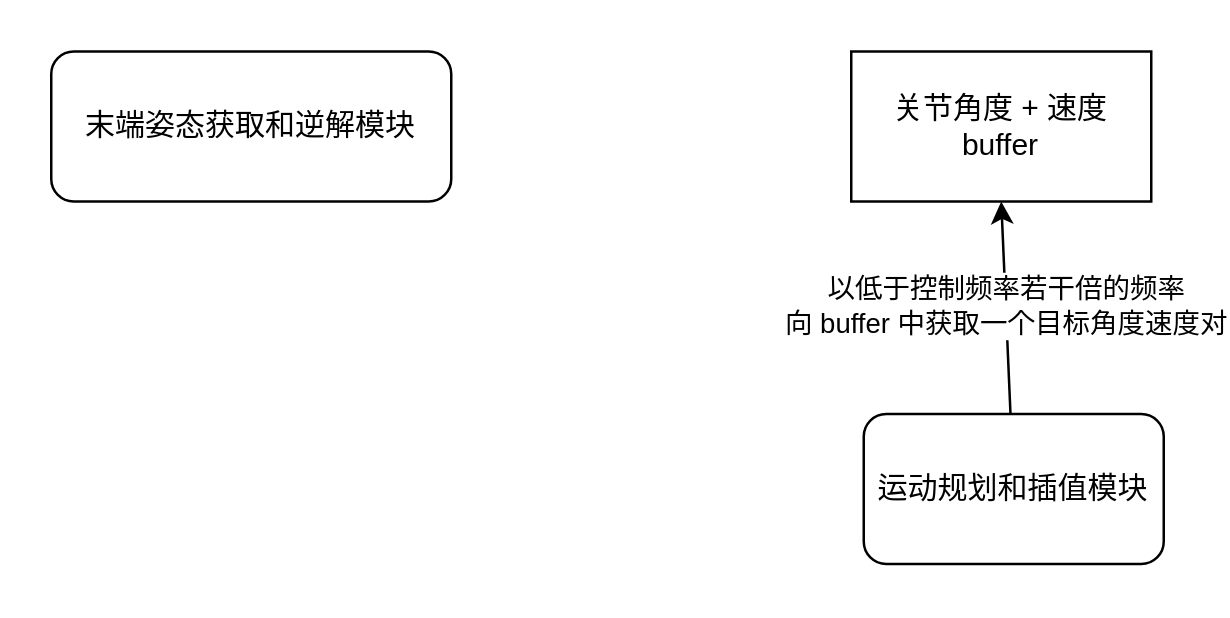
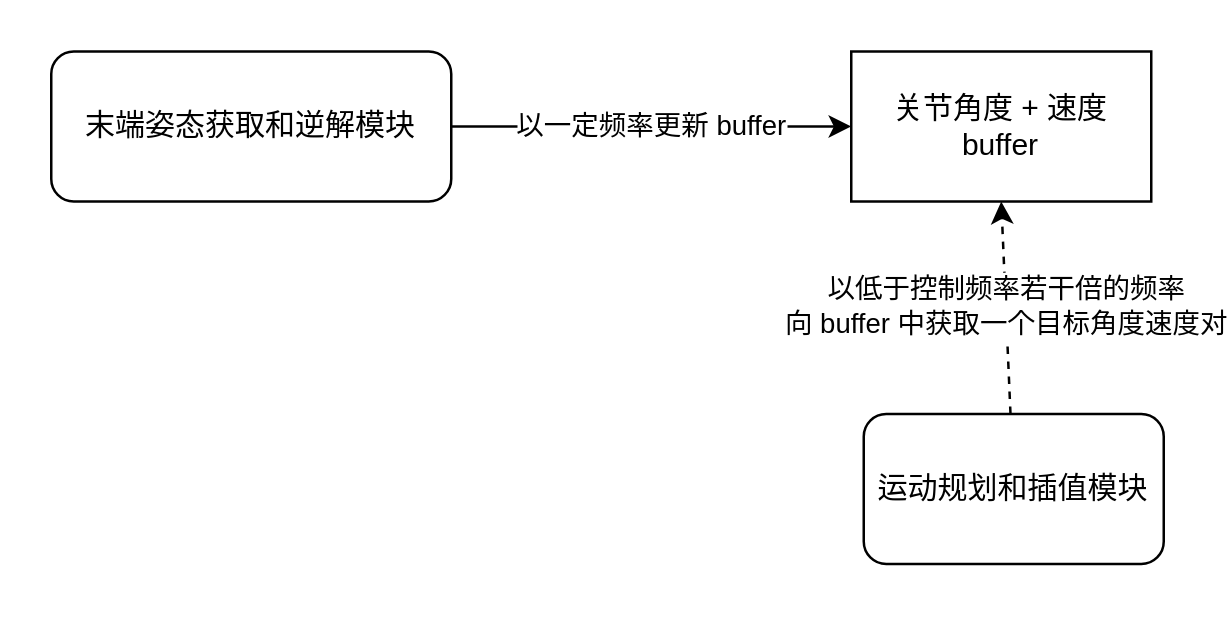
none -> (578, 126)
(1009, 373) -> (1009, 373)
